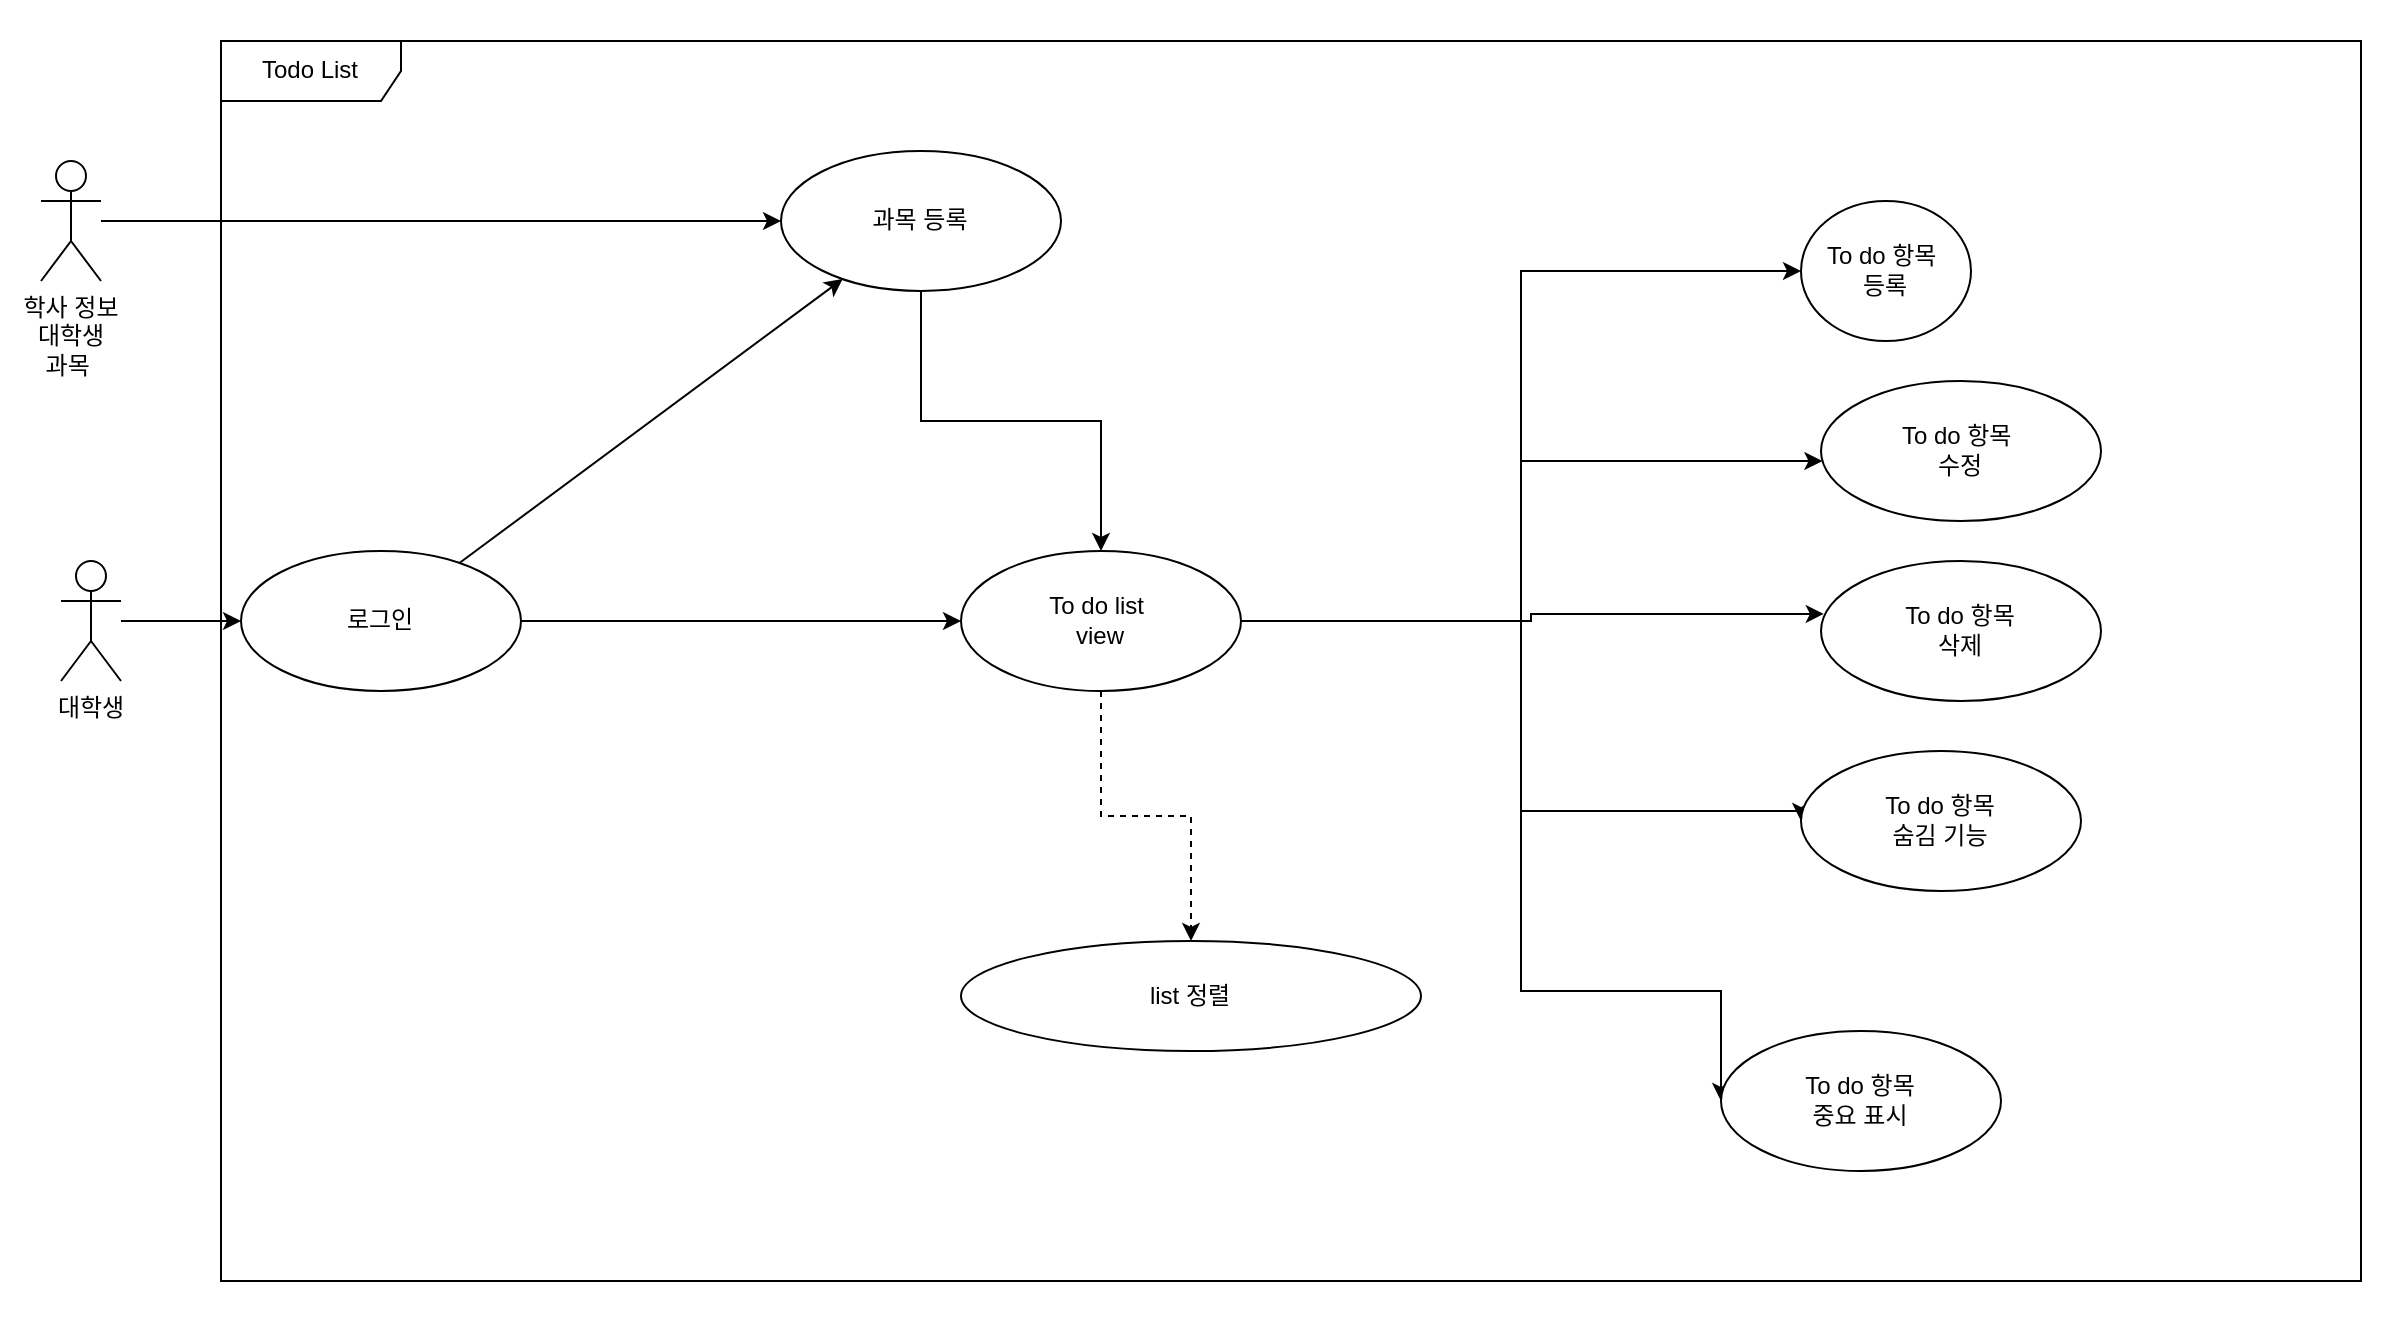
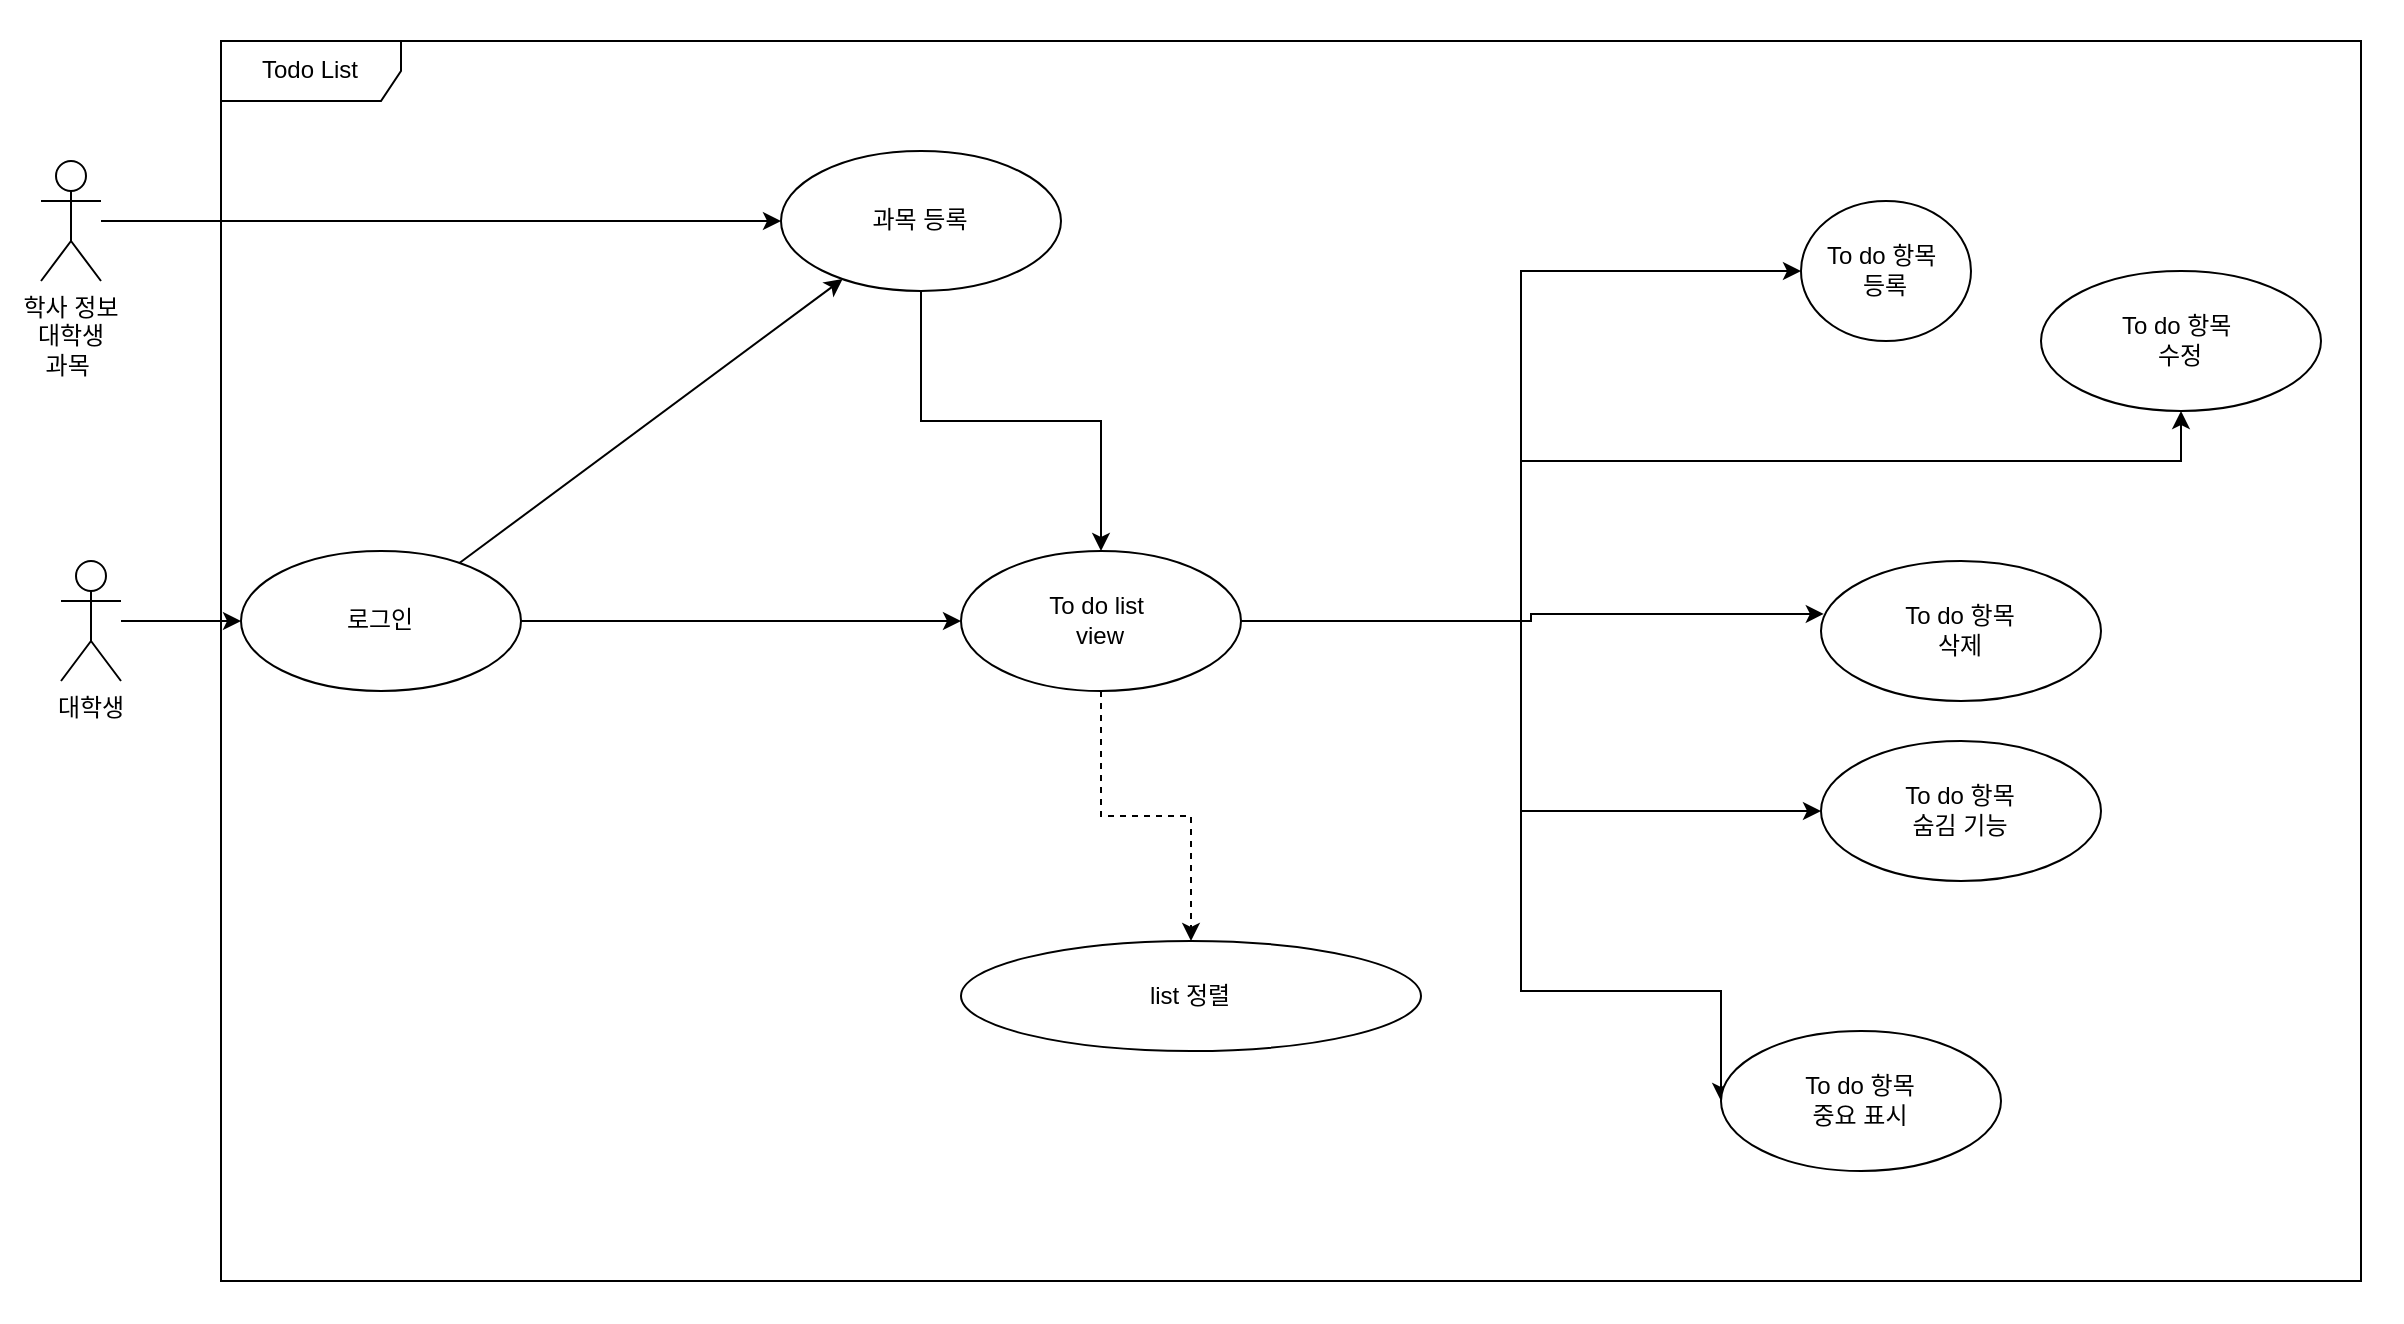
(1961, 451) -> (2181, 341)
(1941, 821) -> (1961, 811)
